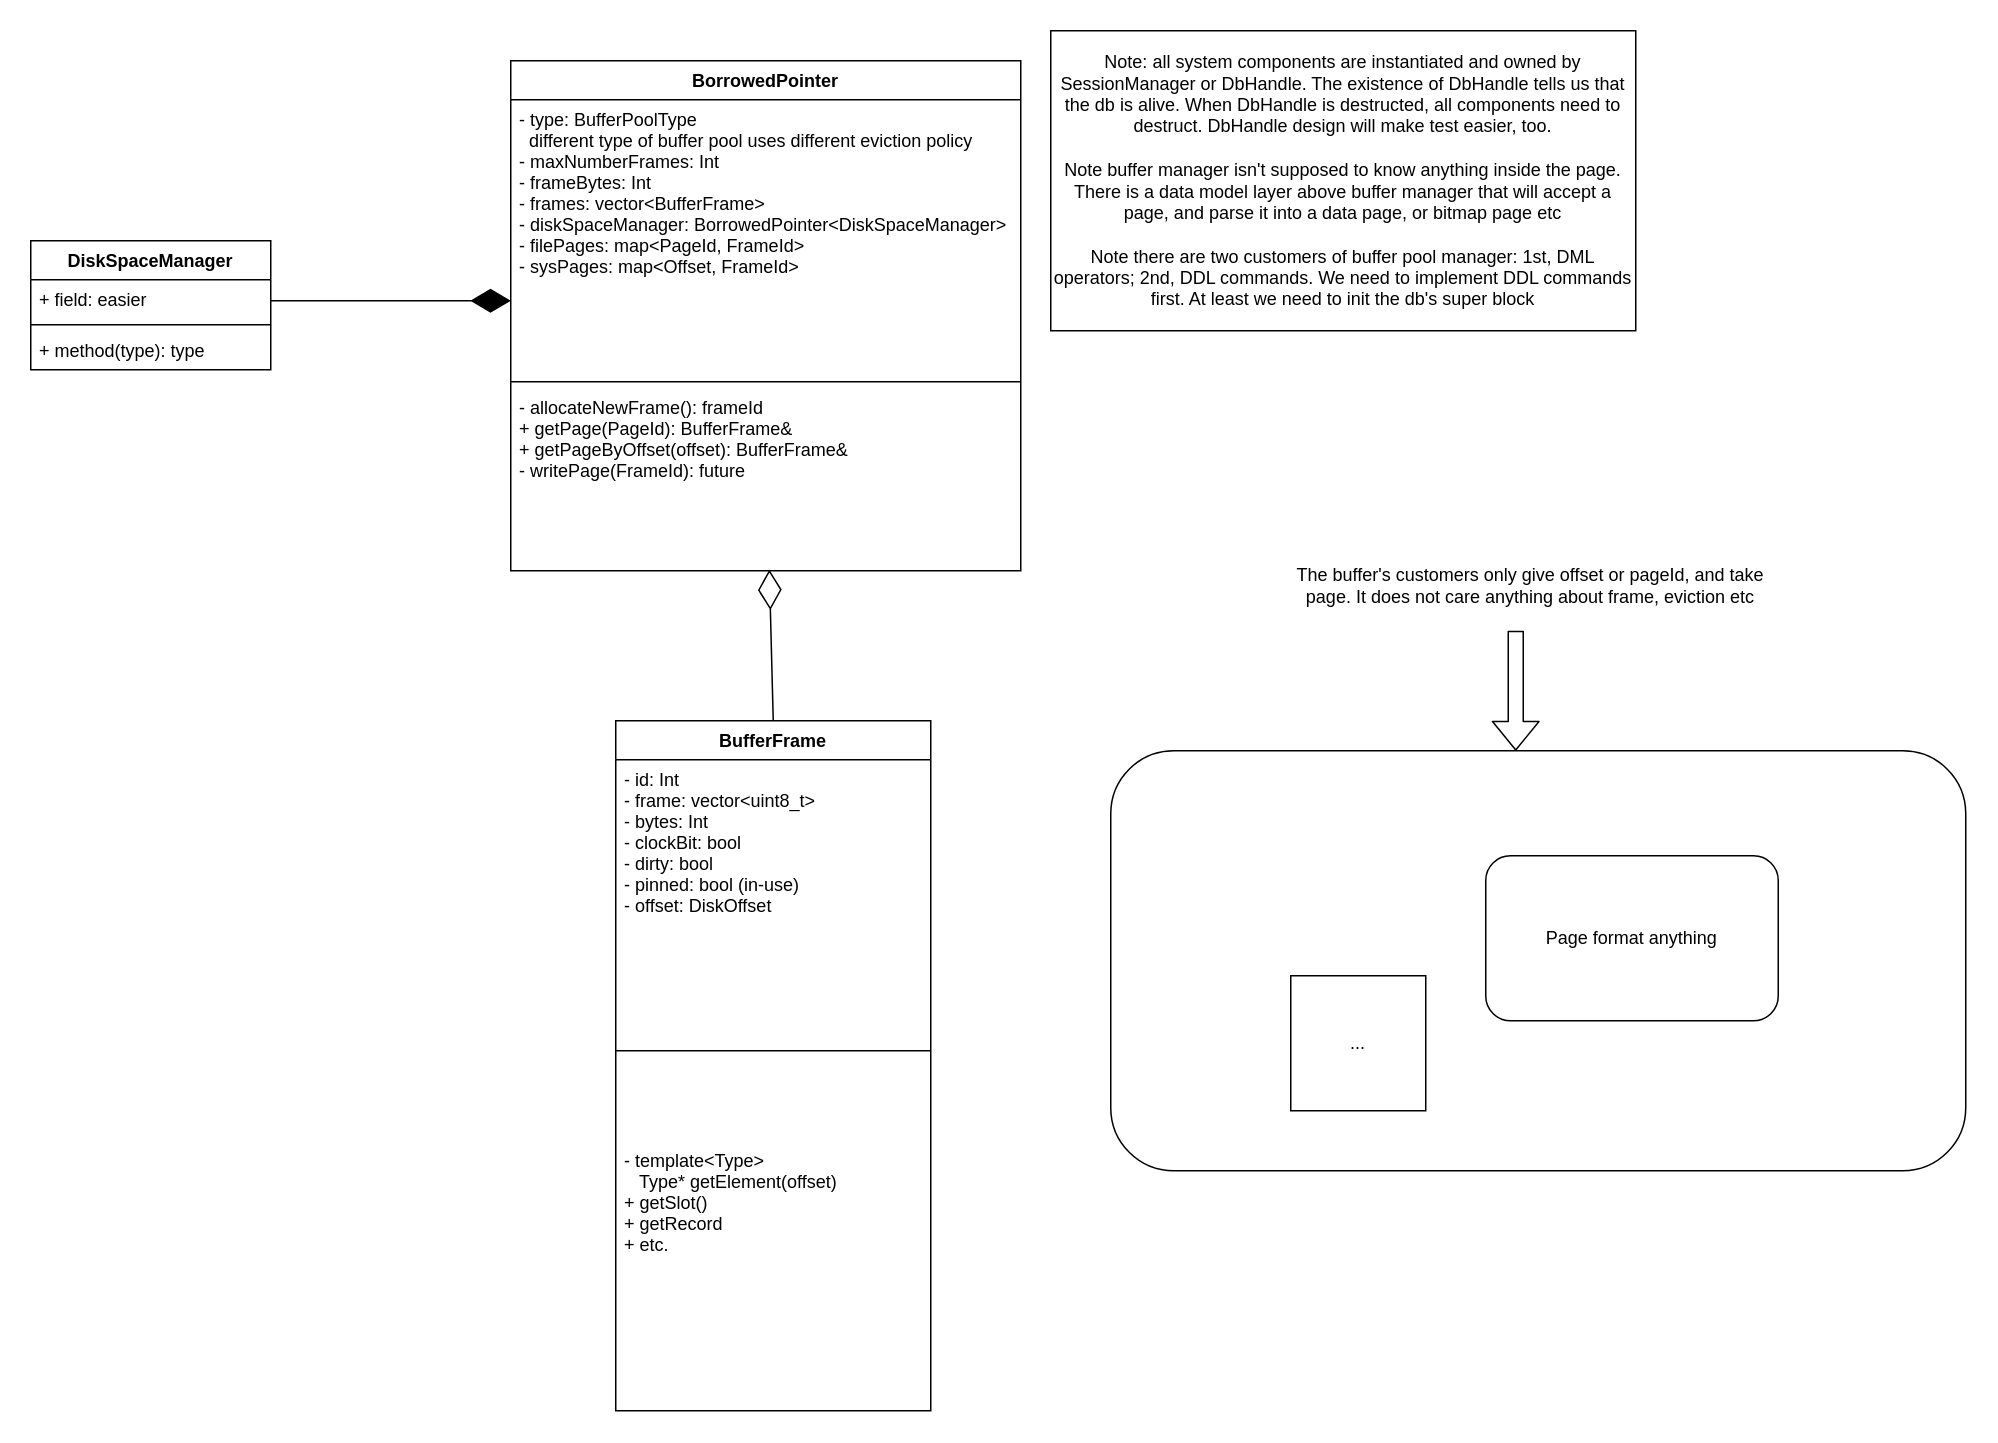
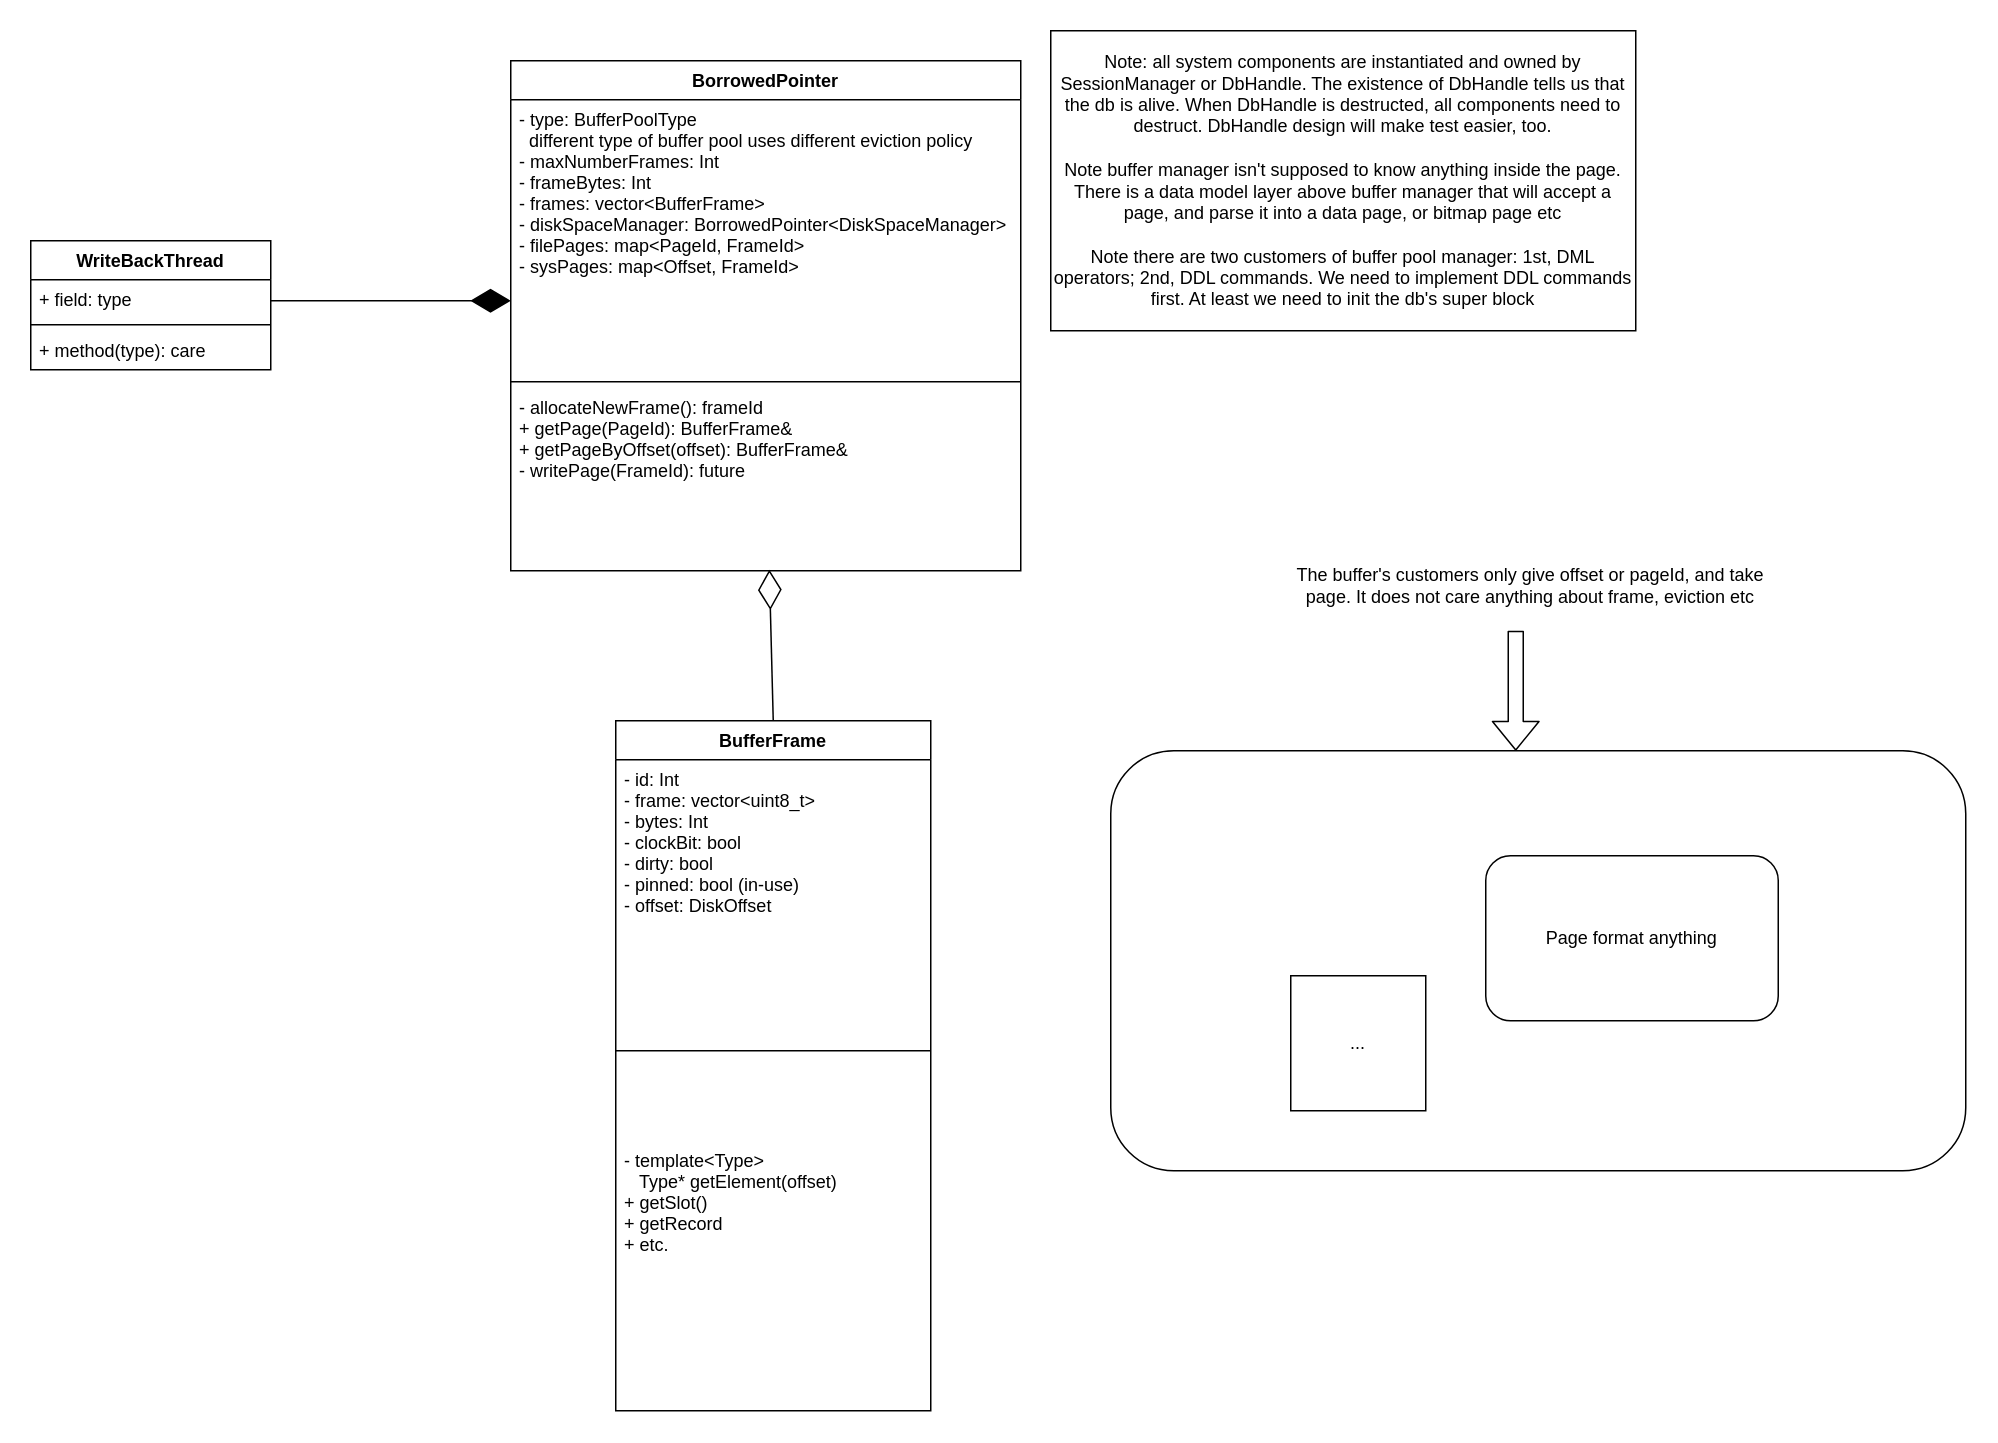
(150, 261) -> (150, 261)
(101, 300) -> (93, 300)
(133, 351) -> (133, 351)
